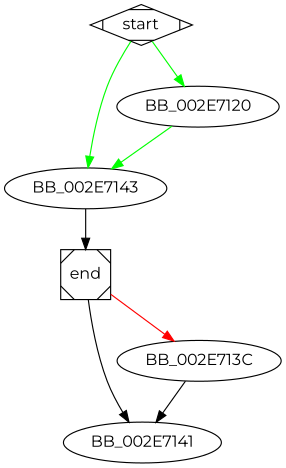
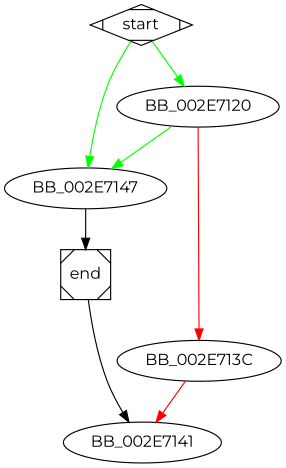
(86, 188) -> (86, 188)
(138, 314) -> (199, 228)
(174, 397) -> (174, 397)
